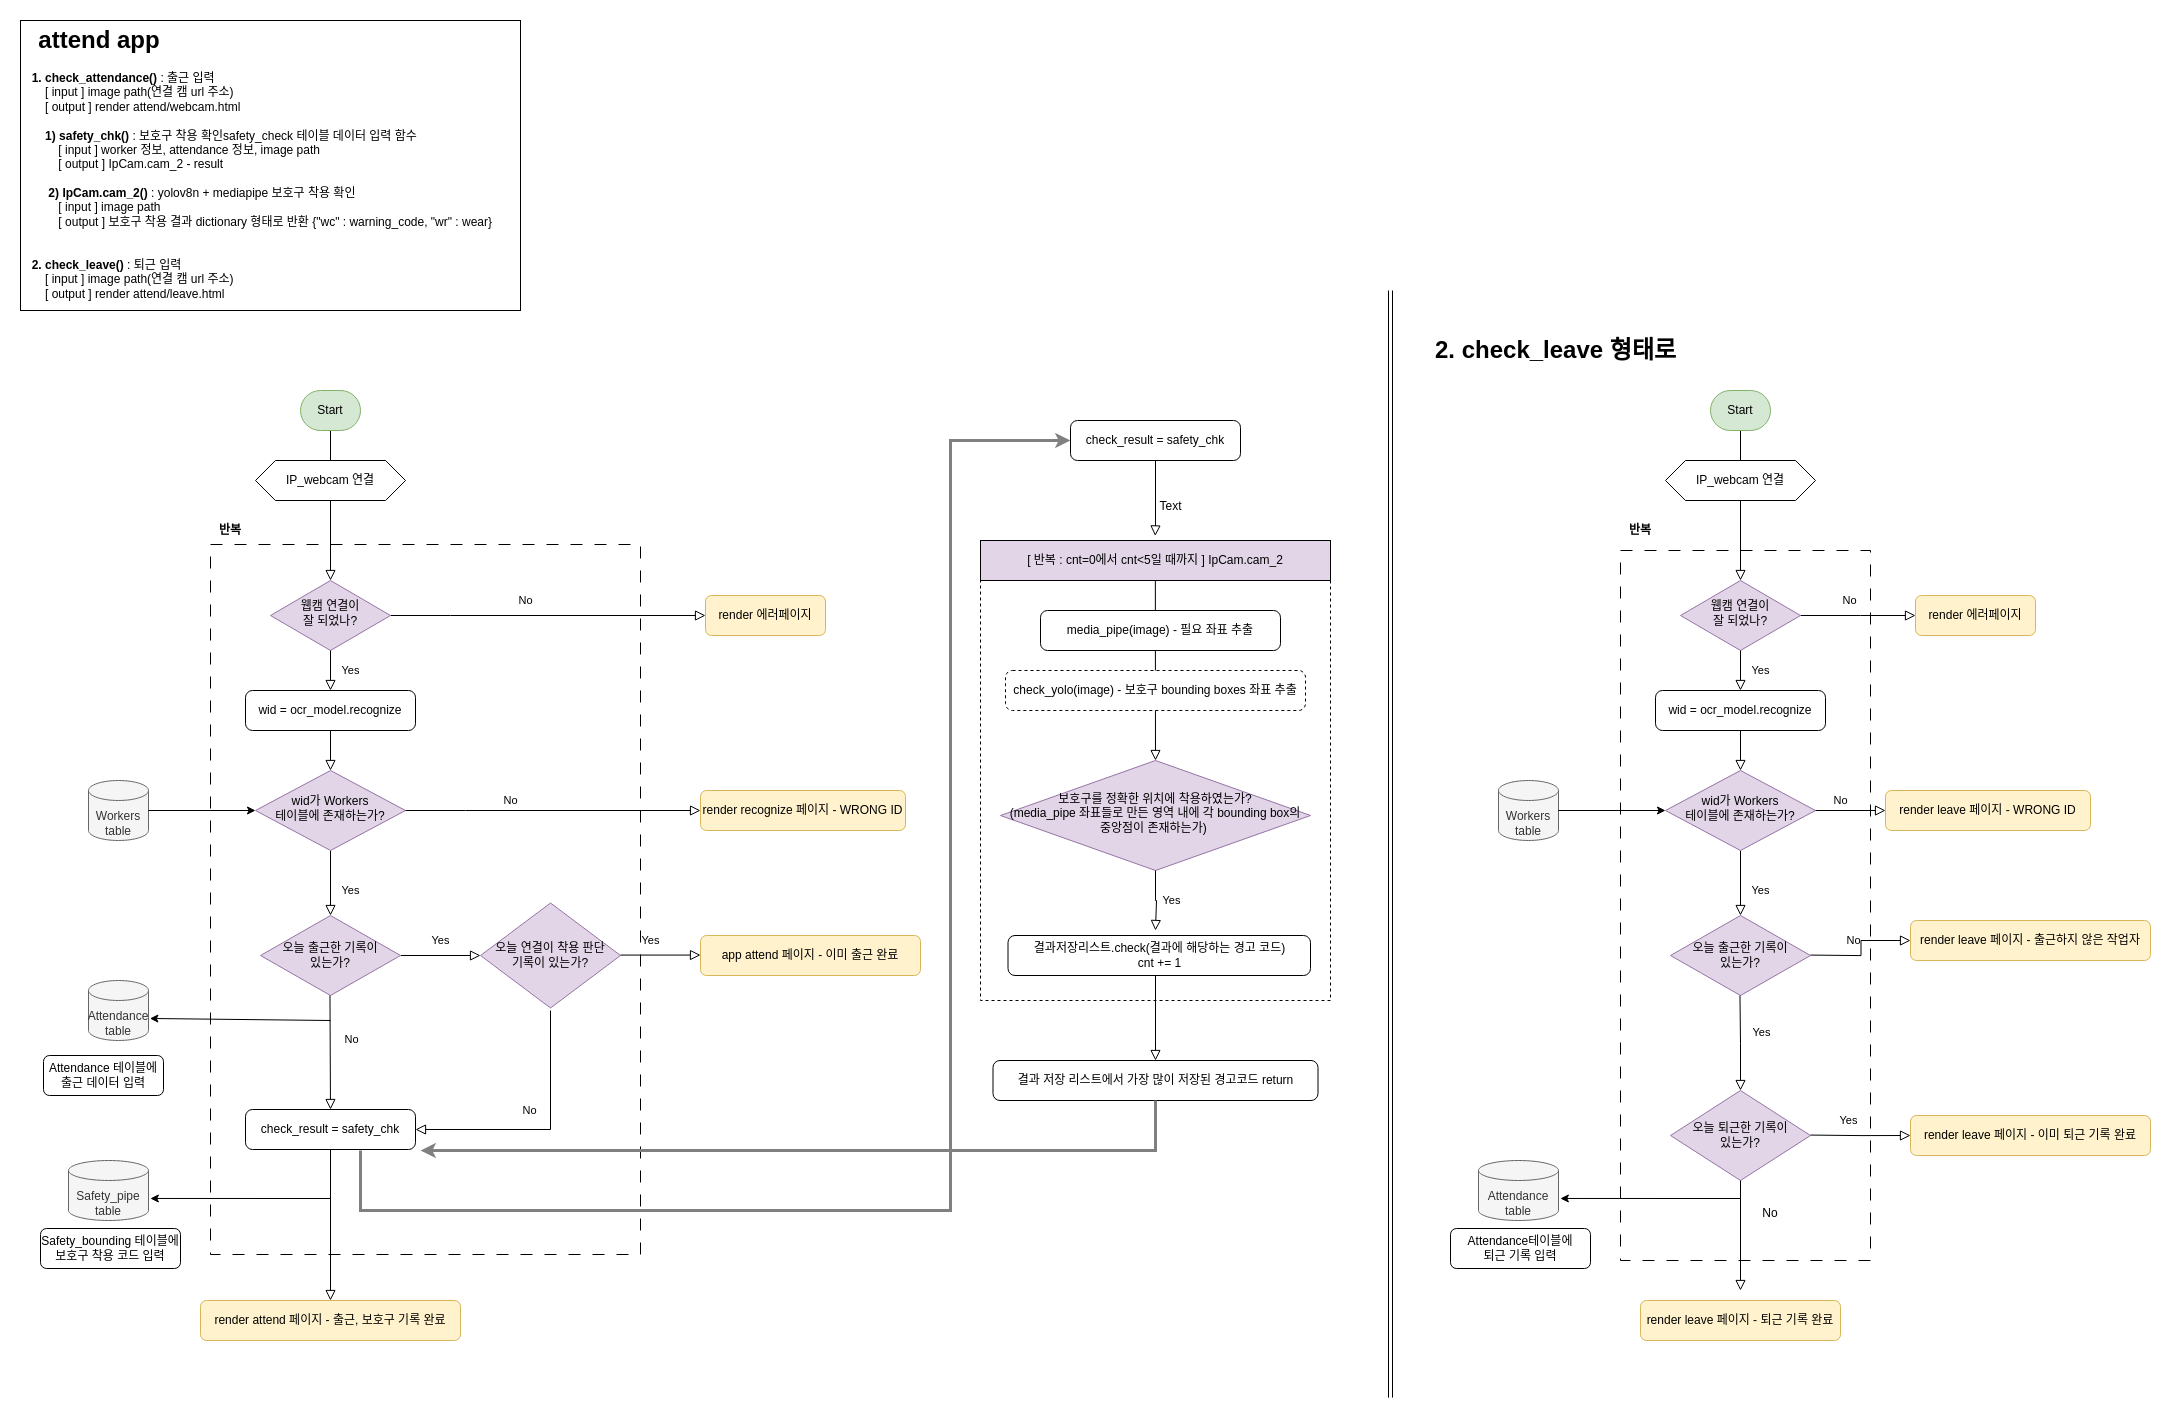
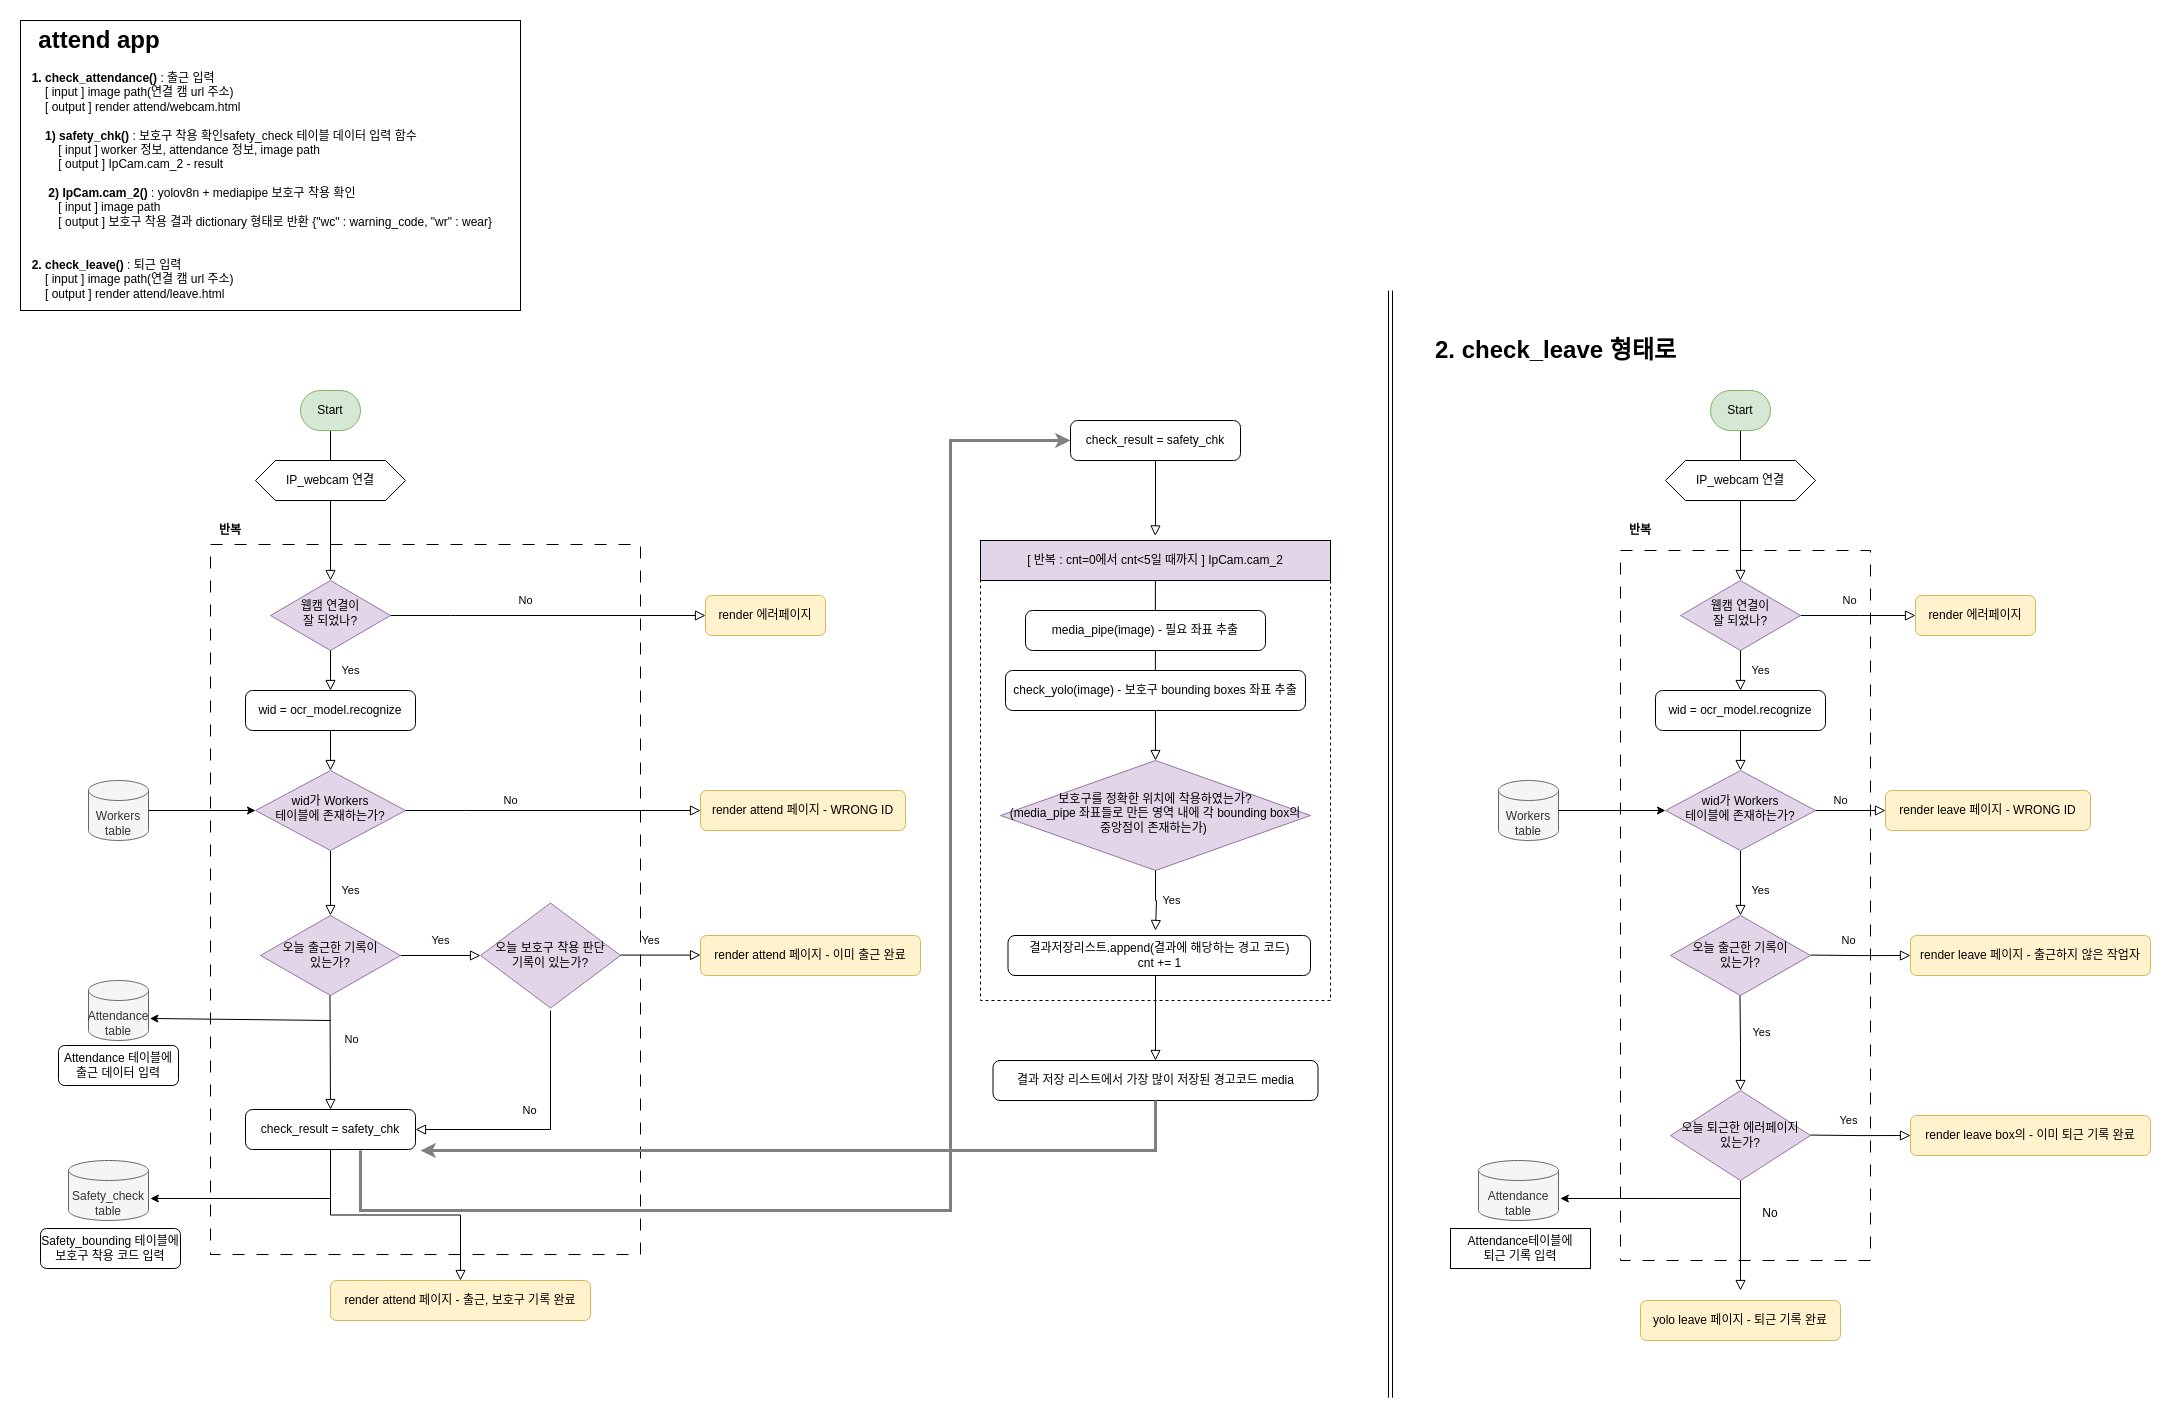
(1171, 507) -> none
(1161, 631) -> (1146, 631)
(1156, 691) -> (1156, 691)
(803, 811) -> (803, 811)
(2031, 941) -> (2031, 956)
(551, 956) -> (551, 956)
(811, 956) -> (811, 956)
(1160, 956) -> (1160, 956)
(104, 1076) -> (119, 1066)
(1156, 1081) -> (1156, 1081)
(1741, 1136) -> (1741, 1136)
(2031, 1136) -> (2031, 1136)
(109, 1203) -> (109, 1196)
(1521, 1249) -> (1521, 1249)
(331, 1321) -> (461, 1301)
(1741, 1321) -> (1741, 1321)
